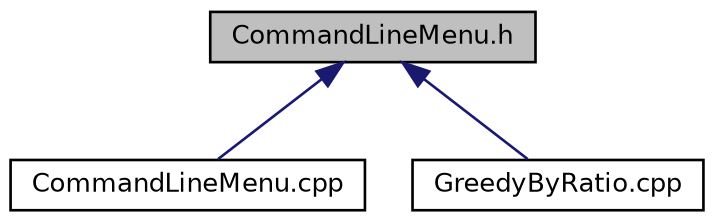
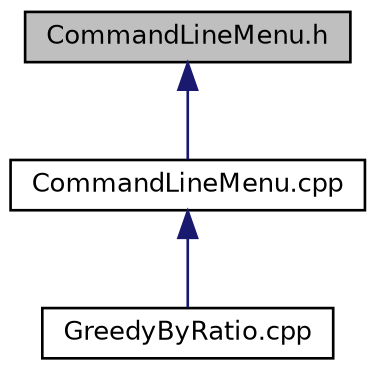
(476, 119) -> (188, 273)
